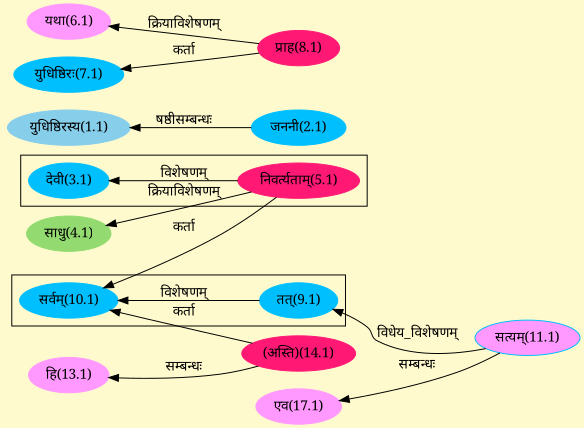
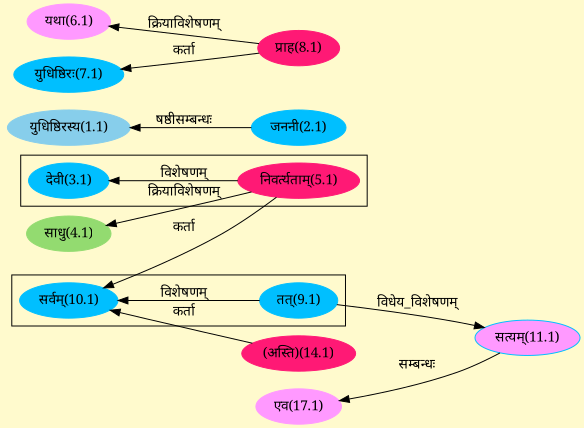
(408, 351) -> (406, 314)
(69, 375) -> none
